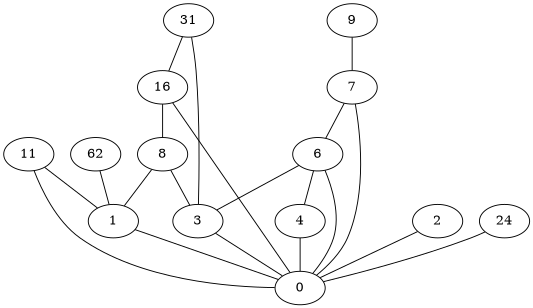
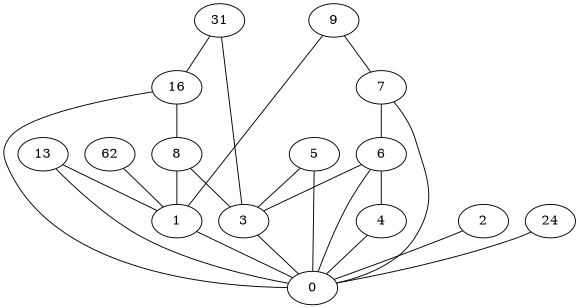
none -> (255, 121)
(29, 154) -> (43, 154)
none -> (314, 154)
